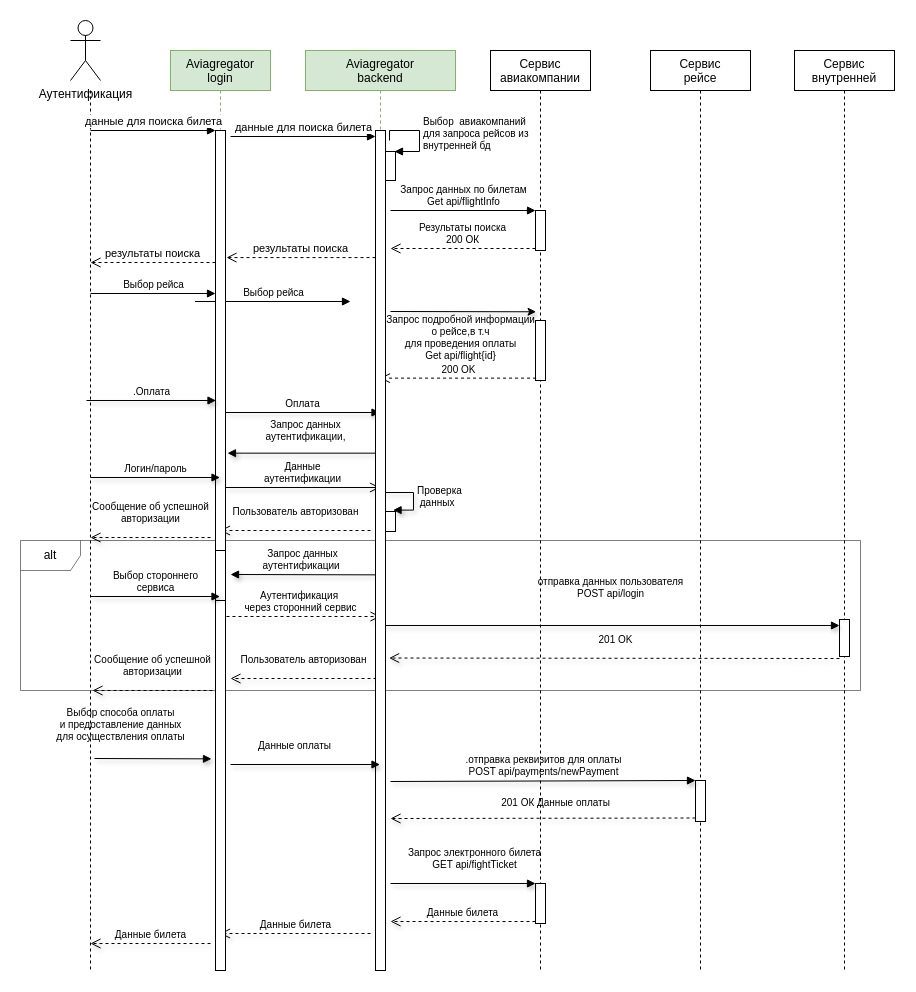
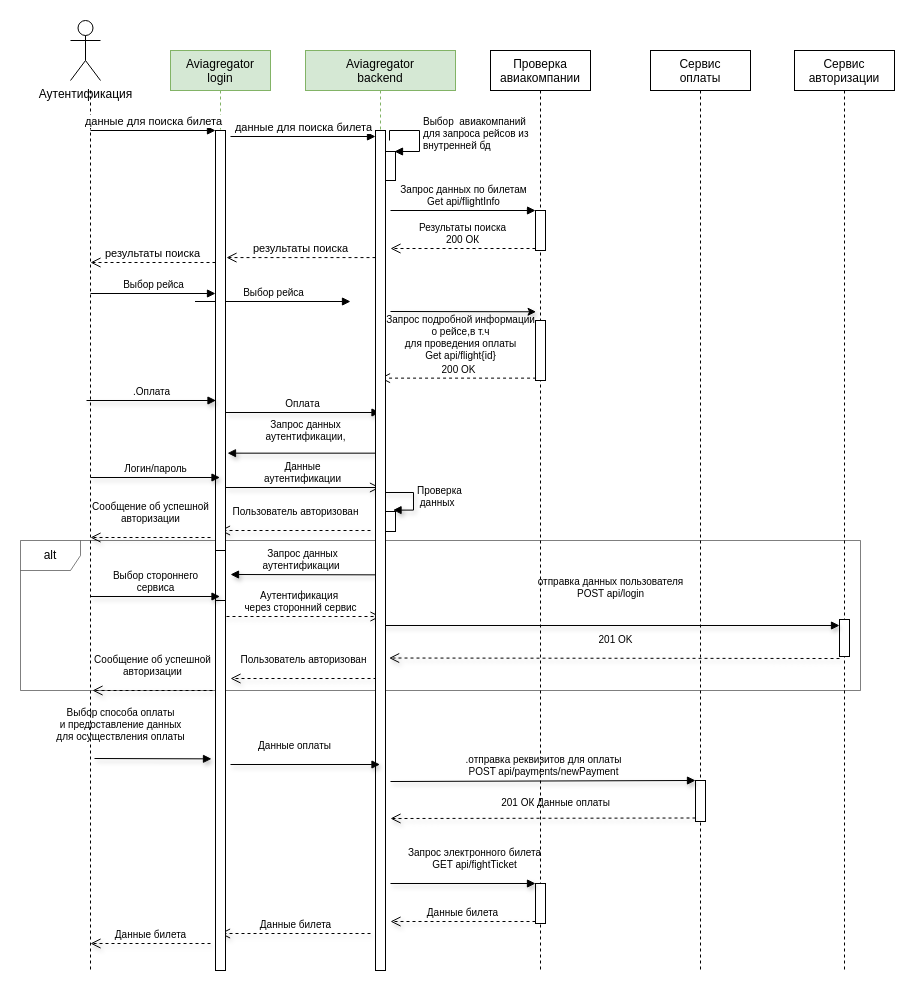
(540, 64) -> (540, 64)
(700, 64) -> (700, 64)
(844, 64) -> (844, 64)
